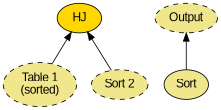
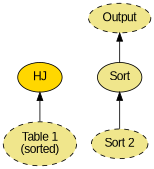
(102, 55) -> (120, 115)
